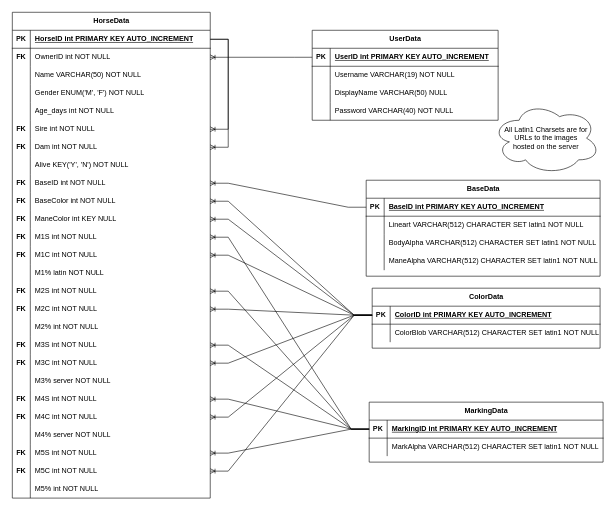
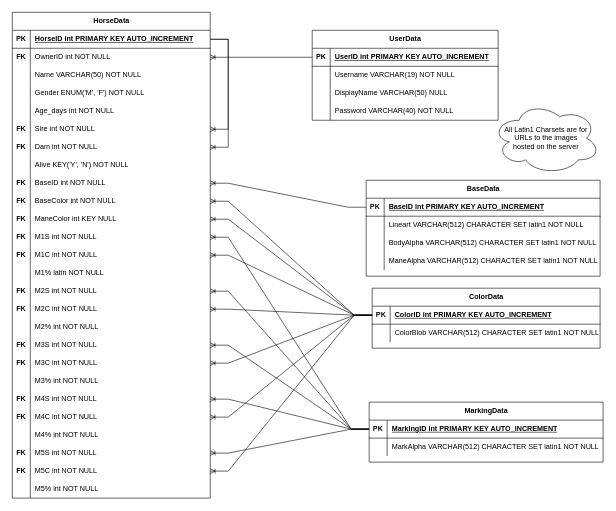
(71, 381) -> (64, 381)
(71, 435) -> (64, 435)
